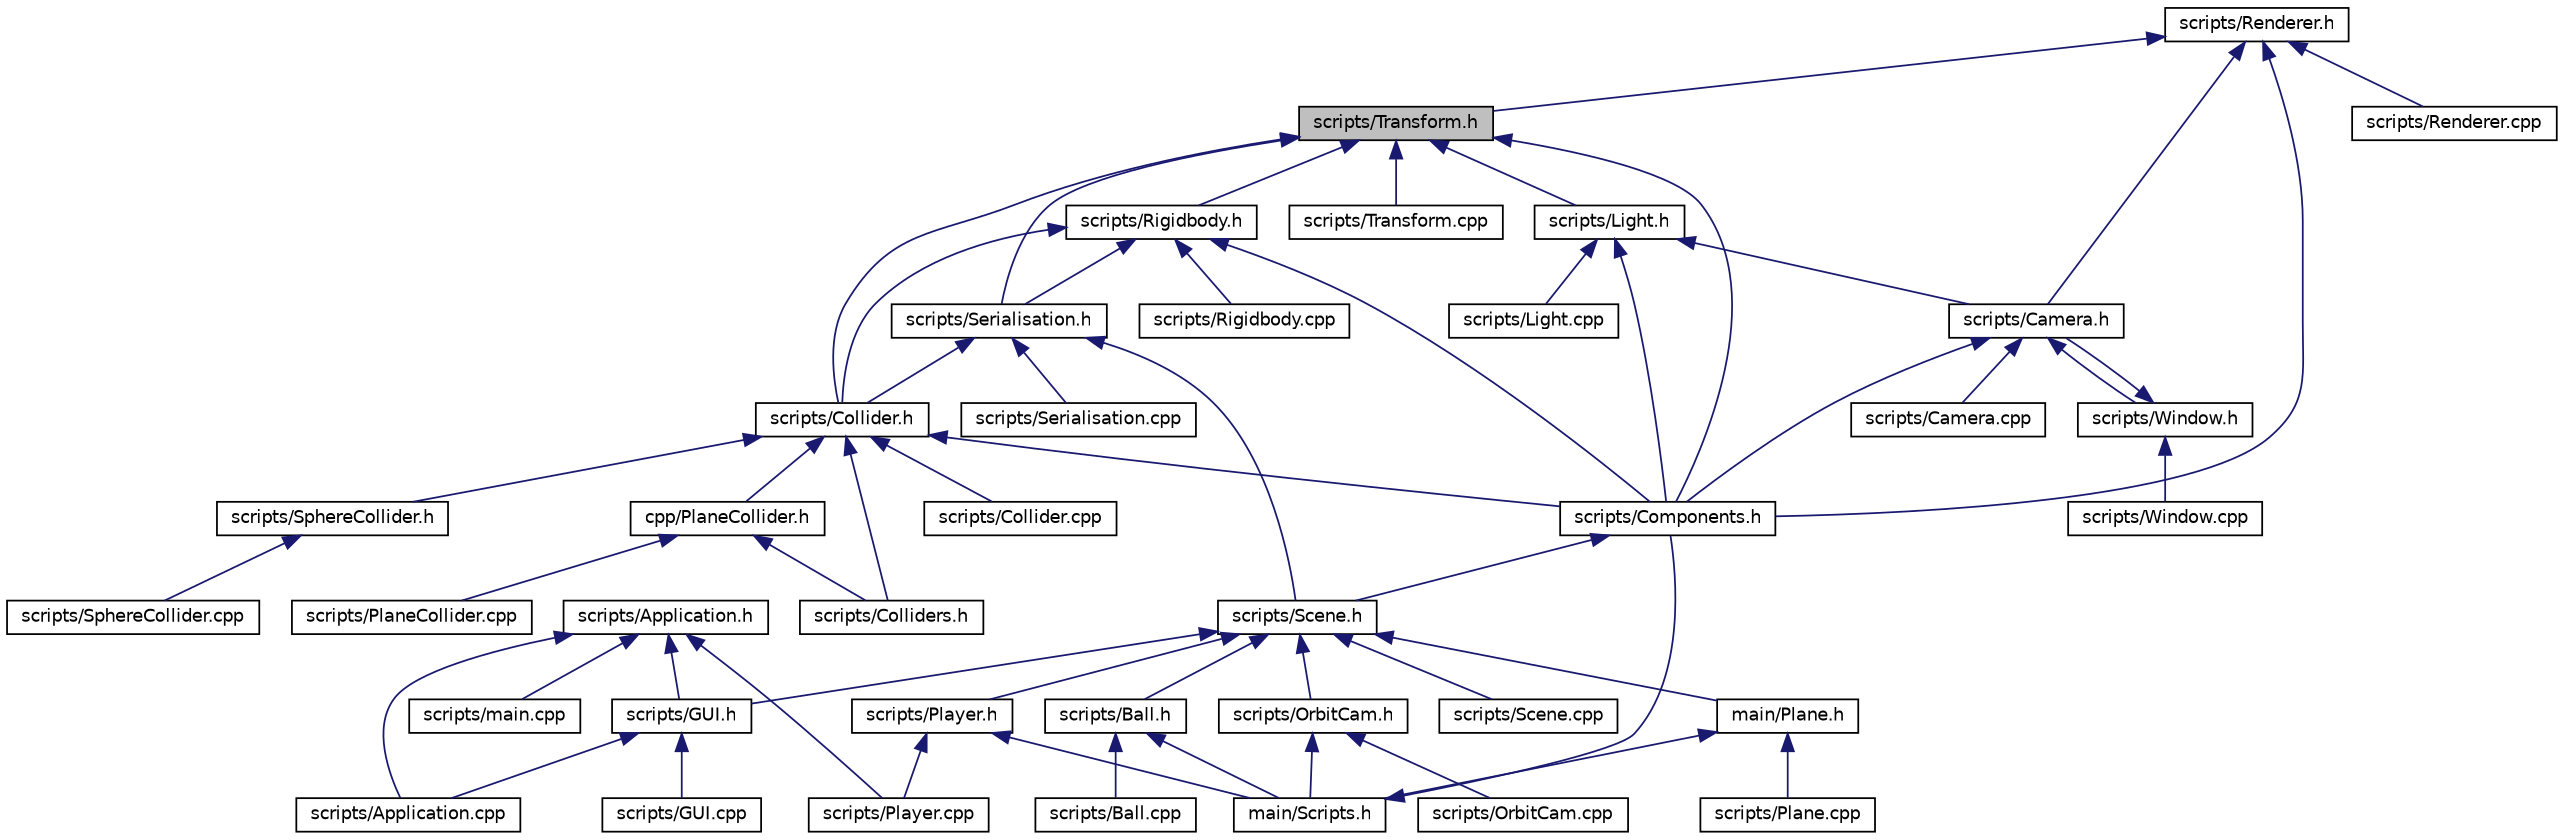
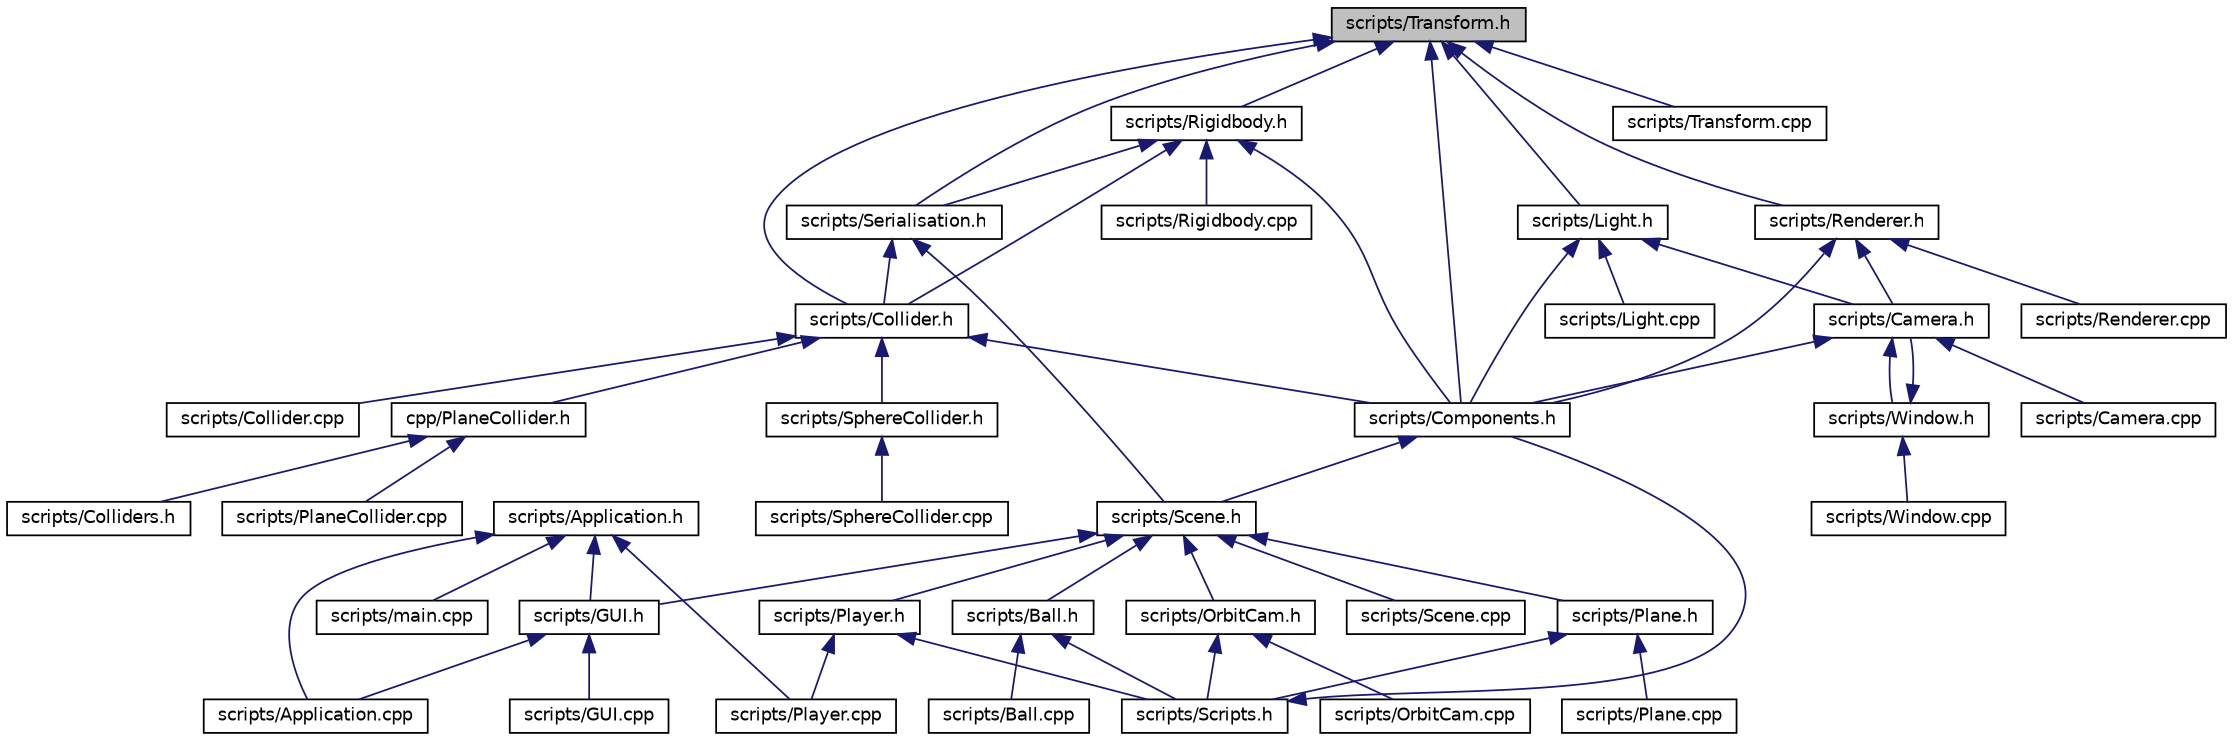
(1820, 75) -> (1613, 148)
(1079, 420) -> none
(869, 527) -> none
(1788, 716) -> (1635, 617)
(1310, 815) -> (1205, 716)
